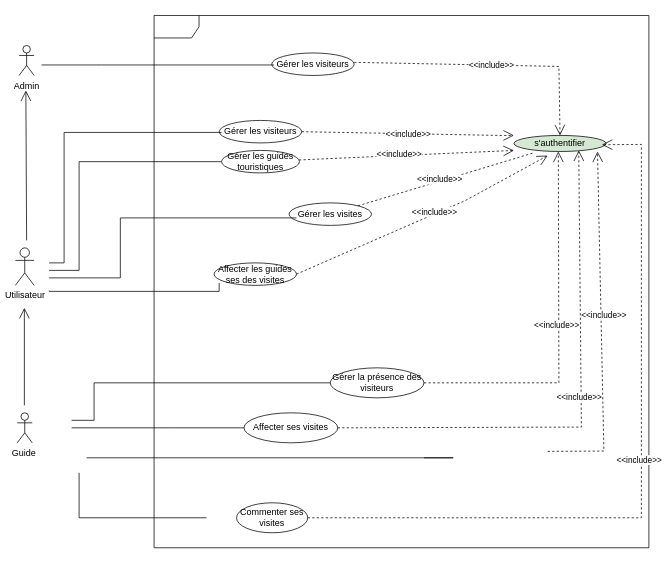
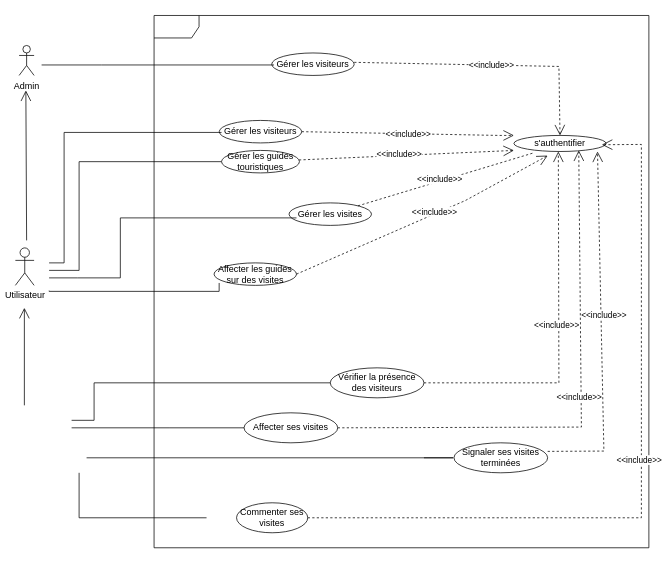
(560, 143) -> (560, 143)
(255, 274) -> (255, 274)
(377, 383) -> (377, 383)
(25, 428) -> none
none -> (501, 458)
